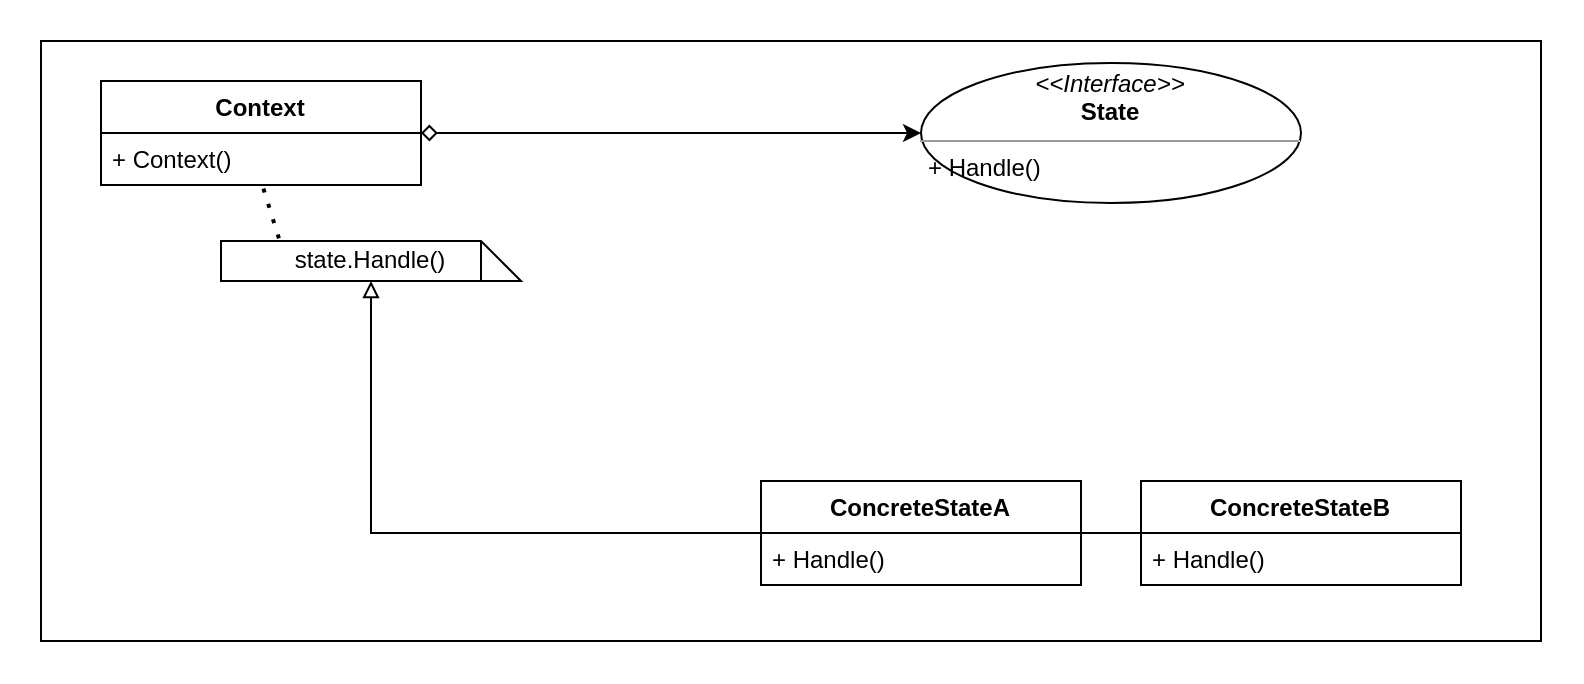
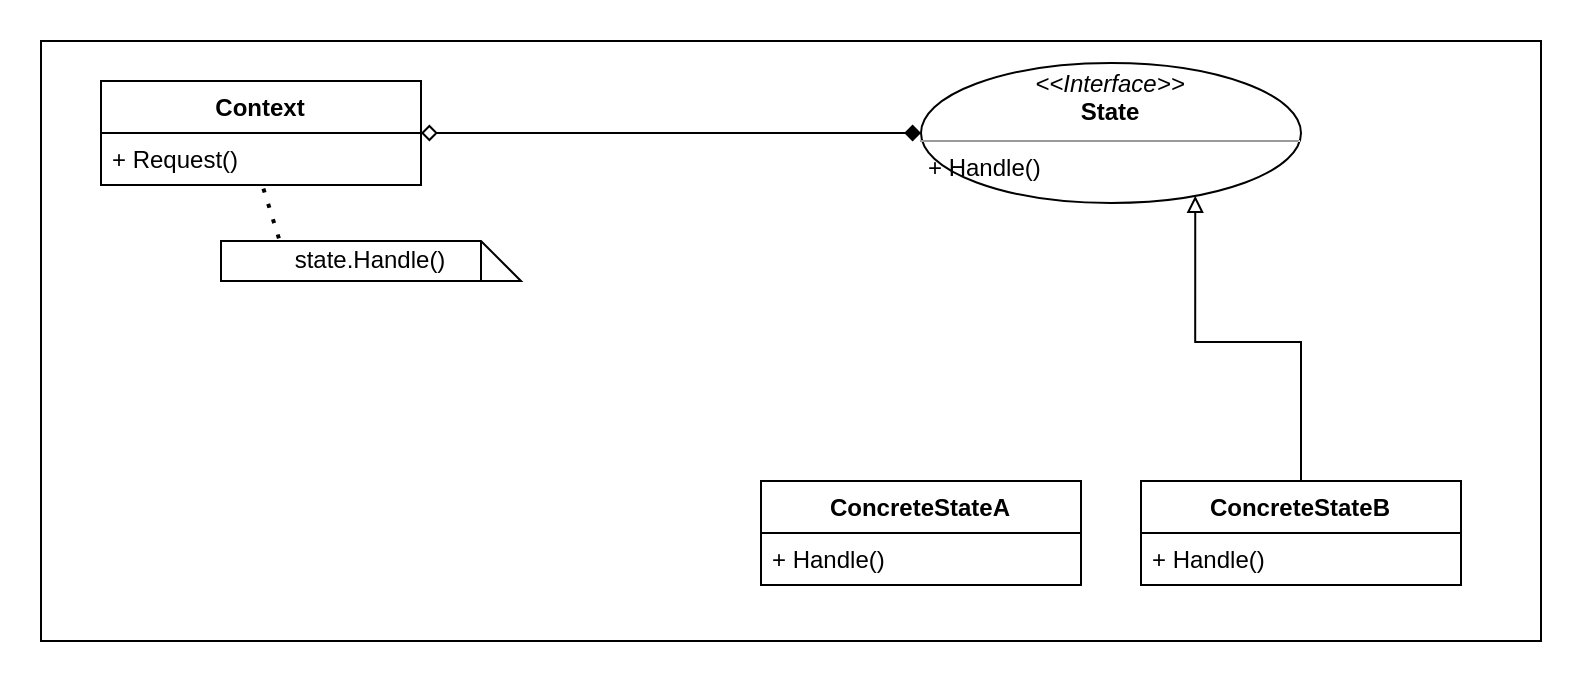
(905, 133) -> (904, 133)
(184, 161) -> (184, 161)
(447, 533) -> (1253, 342)
